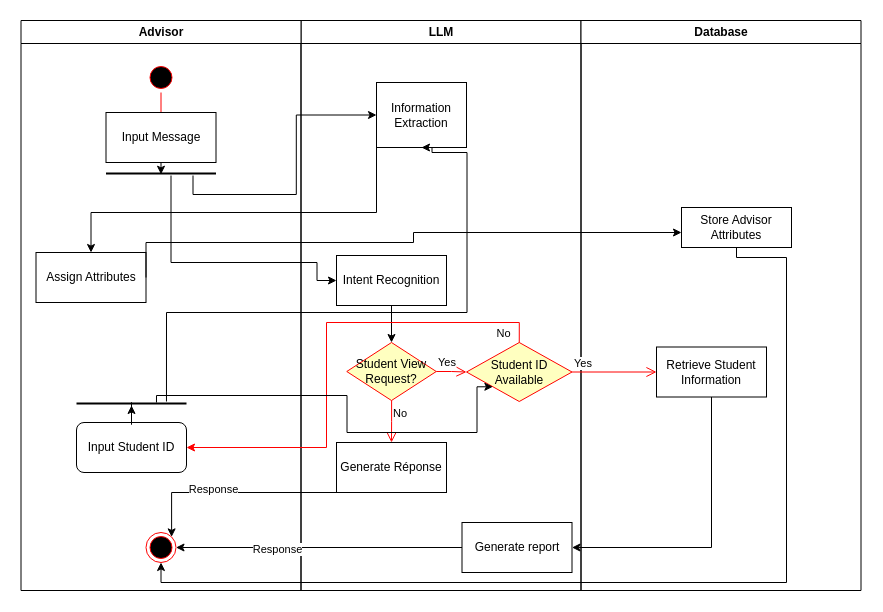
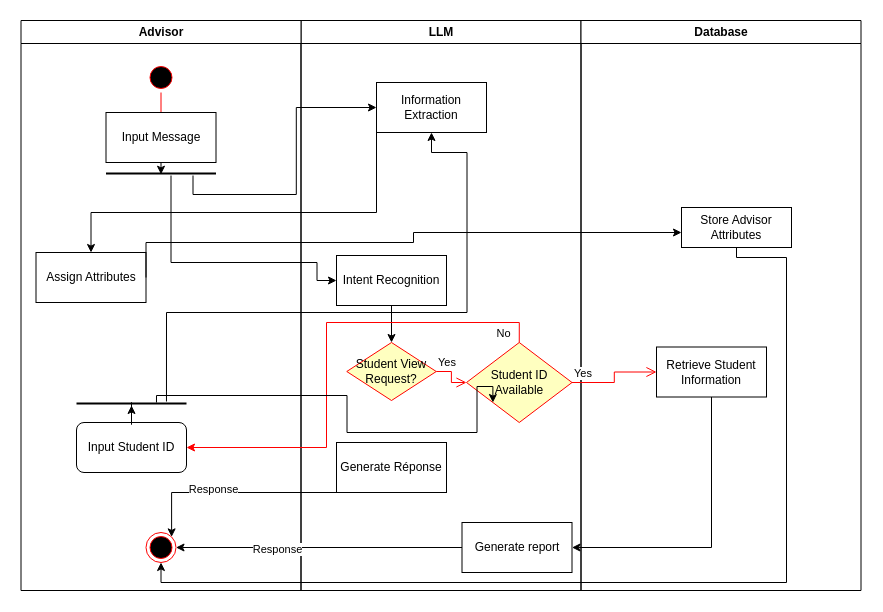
(422, 115) -> (432, 108)
(519, 372) -> (519, 383)
(392, 419) -> none
